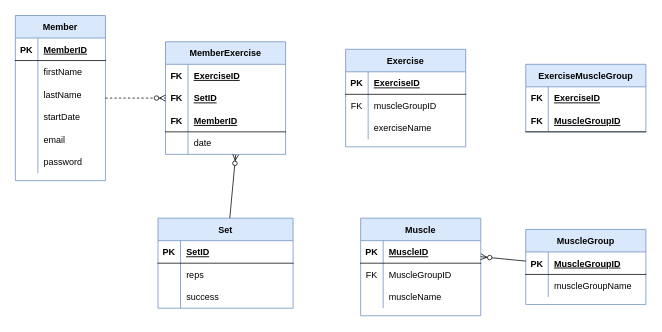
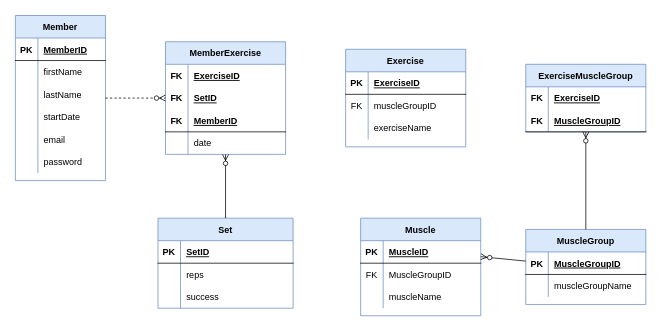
none -> (585, 181)
(232, 187) -> (225, 188)
